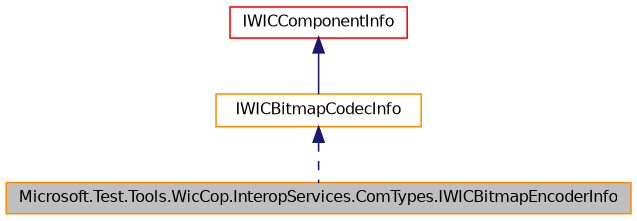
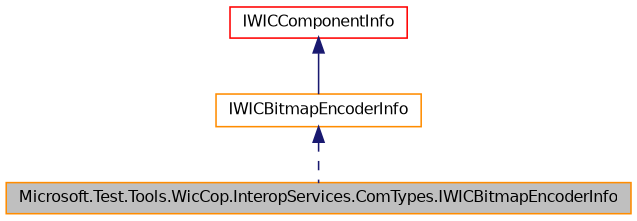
(319, 110) -> (319, 110)
